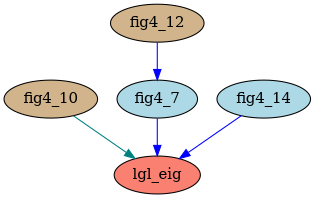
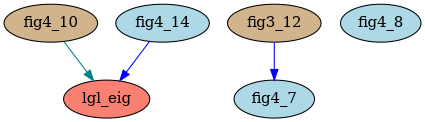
(157, 23) -> (274, 23)
none -> (381, 23)
(157, 132) -> none
